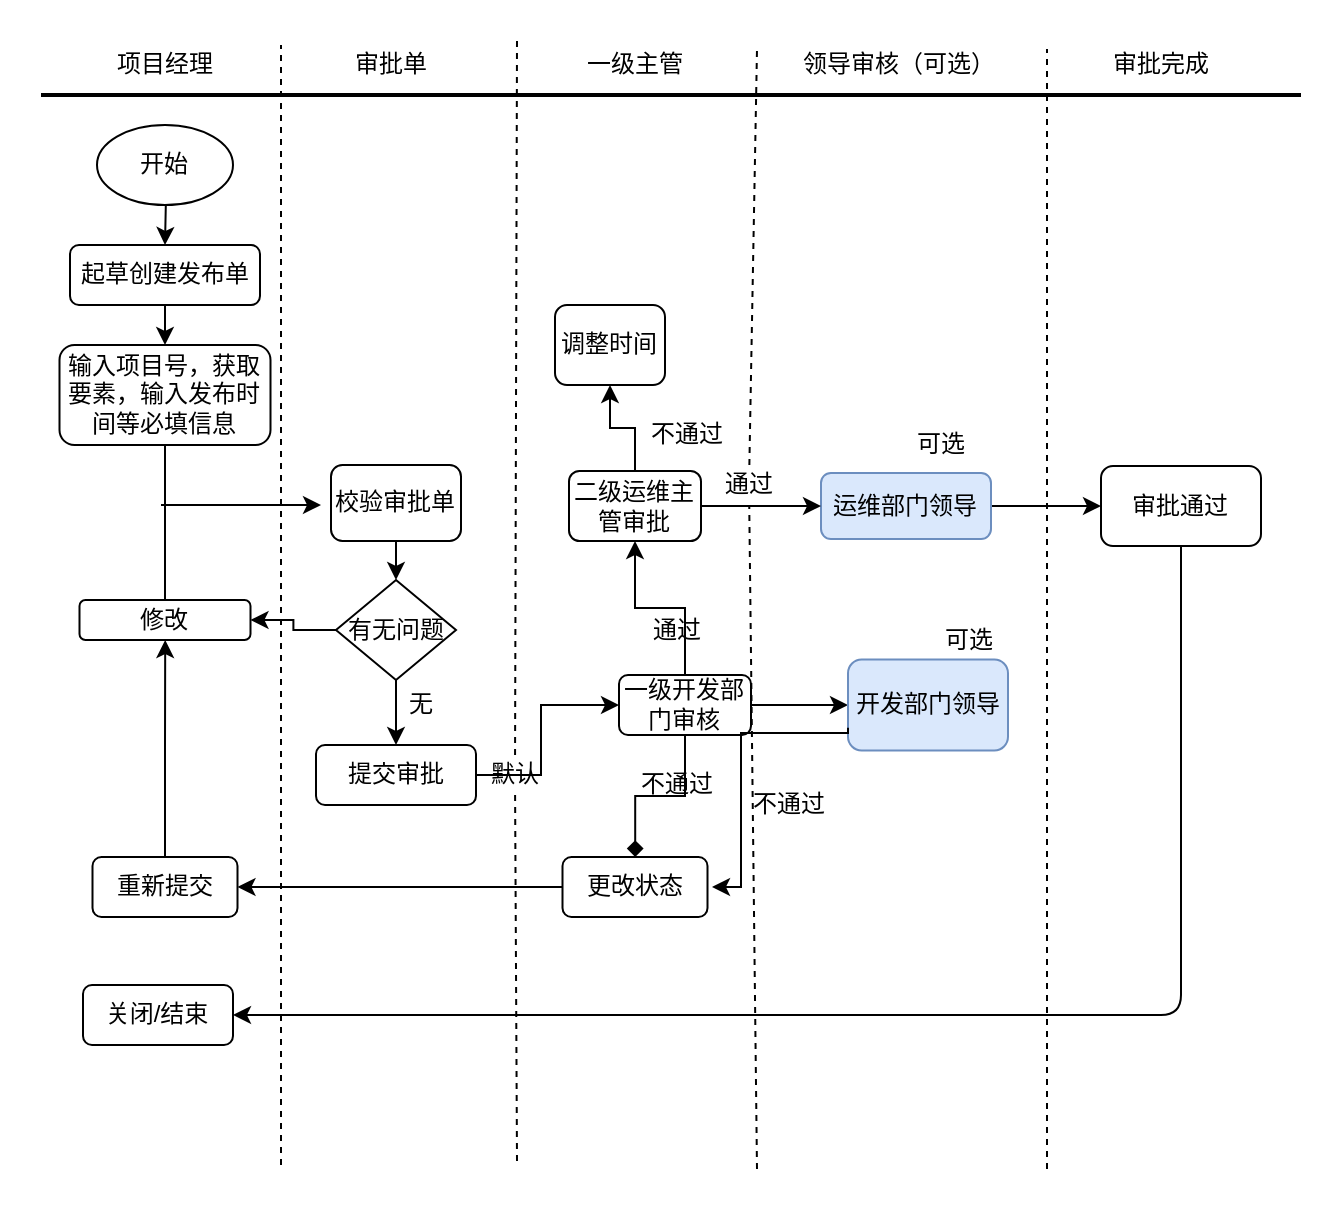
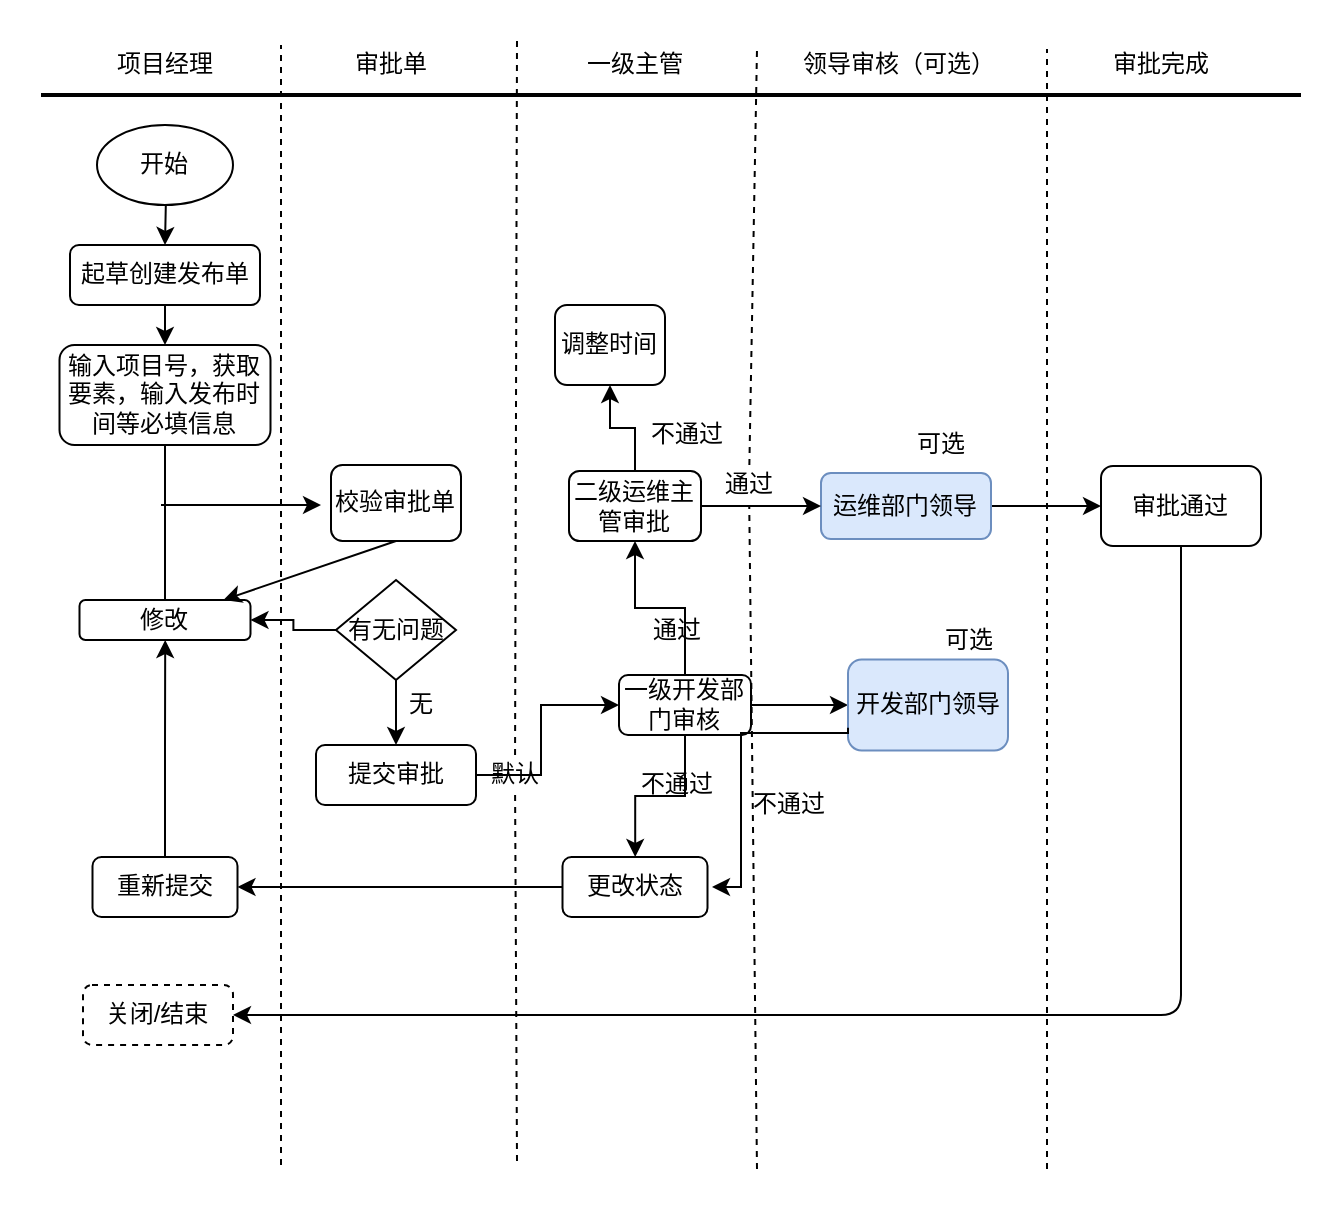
(396, 554) -> (316, 568)
(635, 840) -> (635, 841)
(158, 1015) -> (158, 1015)
